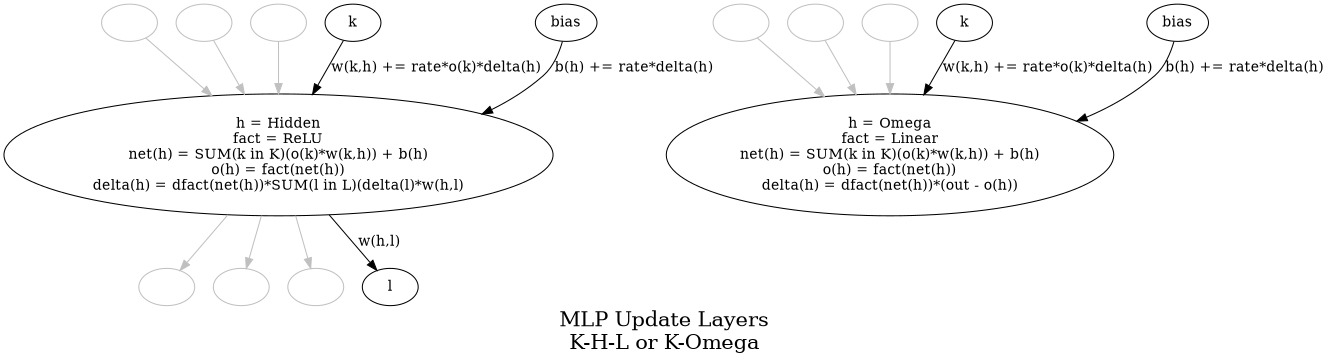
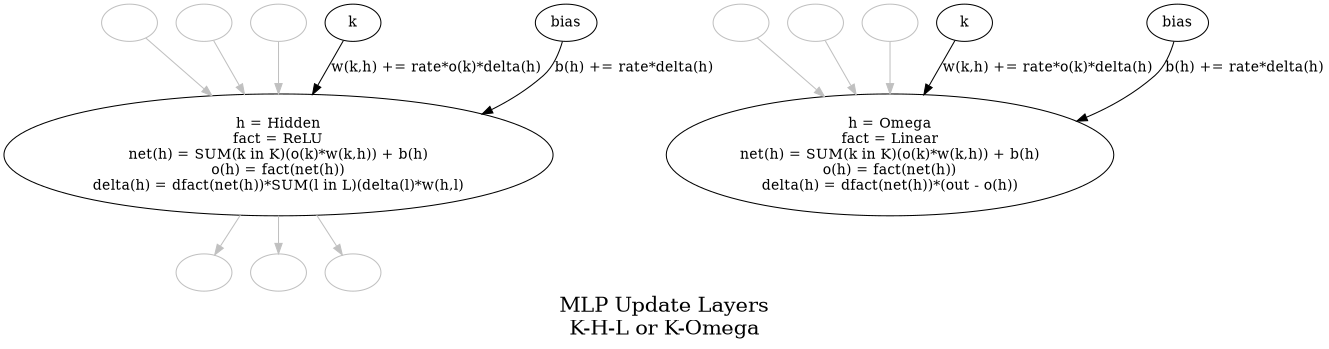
(390, 287) -> none
